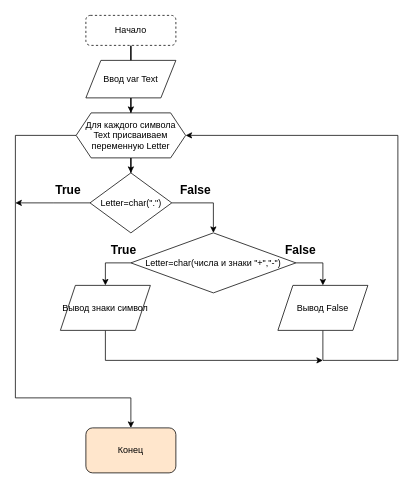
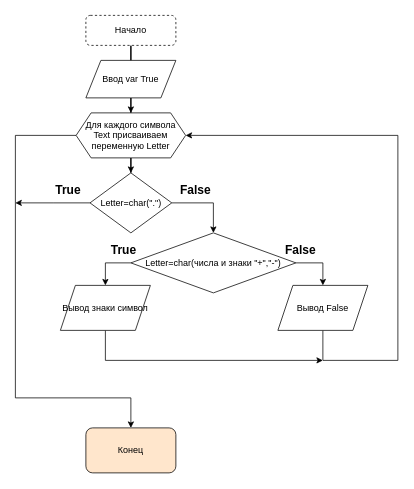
(131, 79) -> (131, 79)
